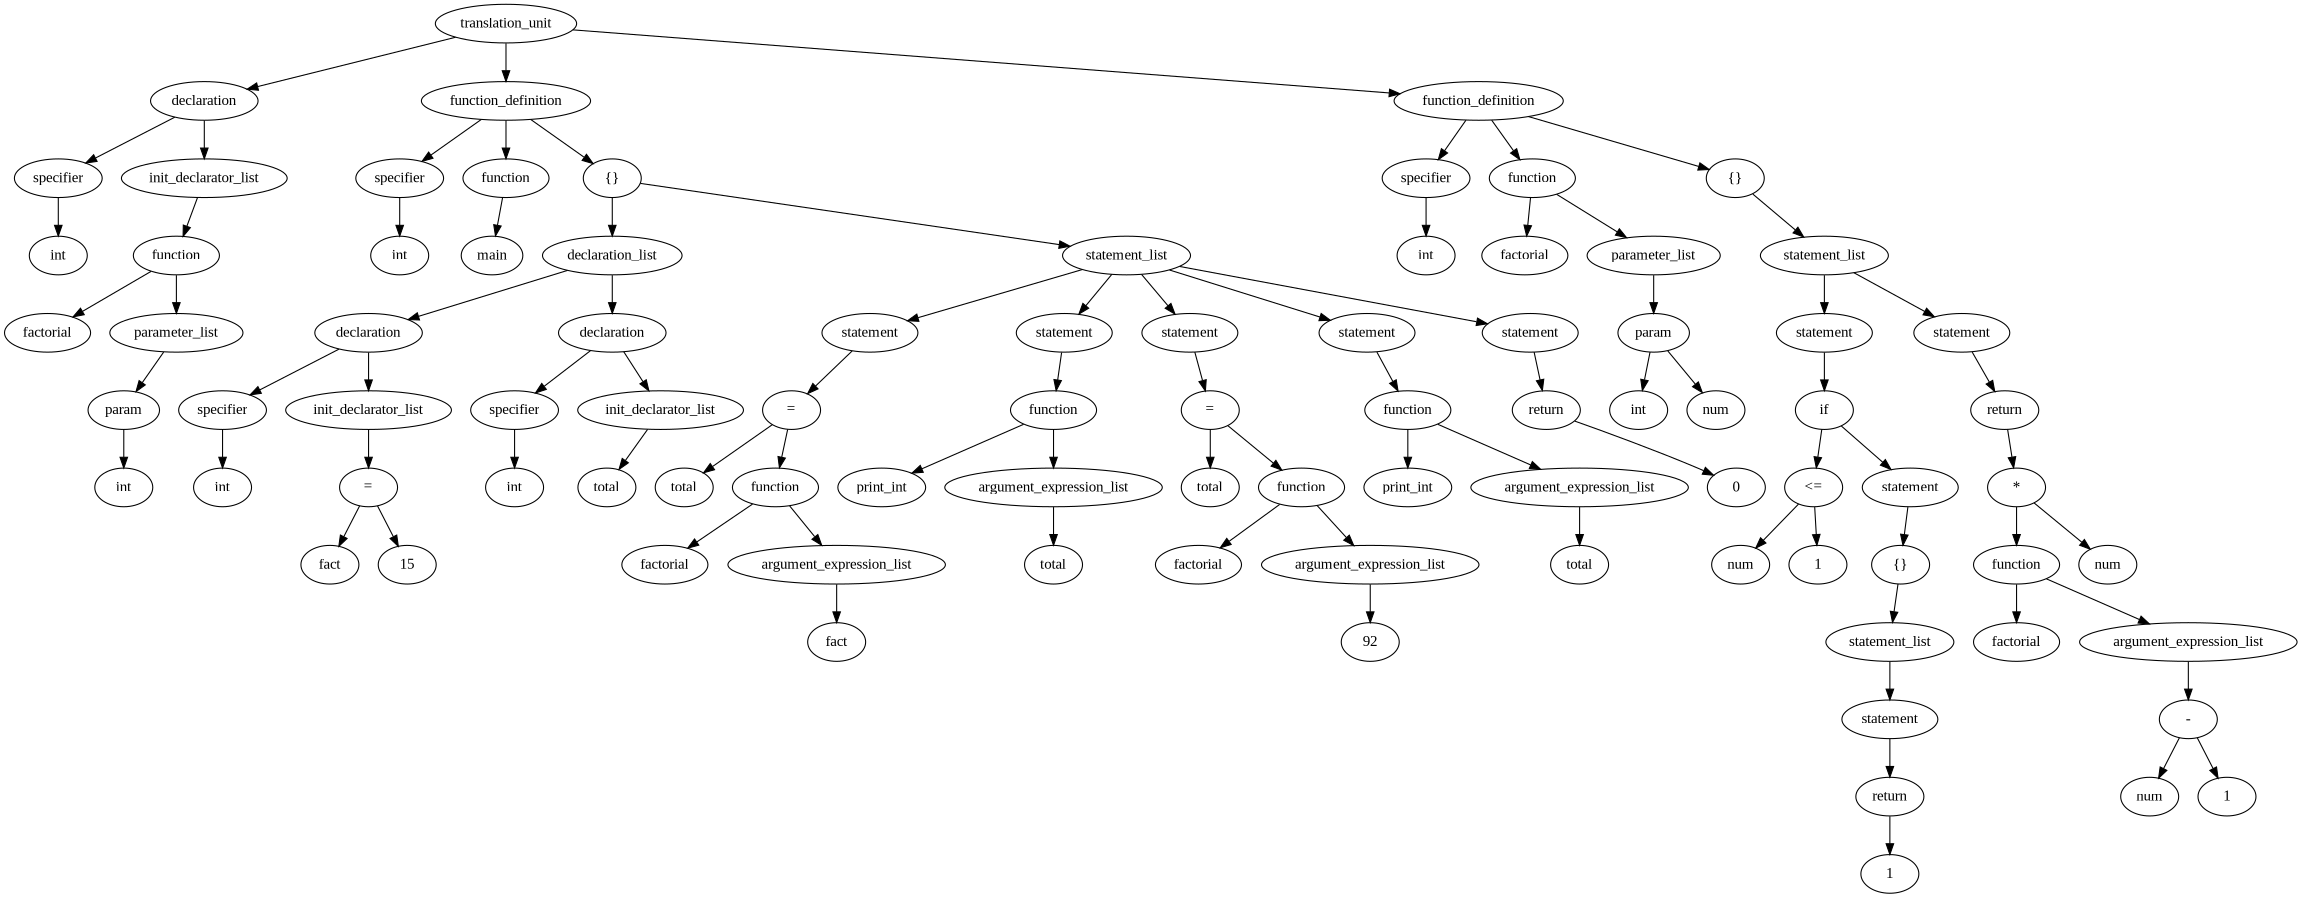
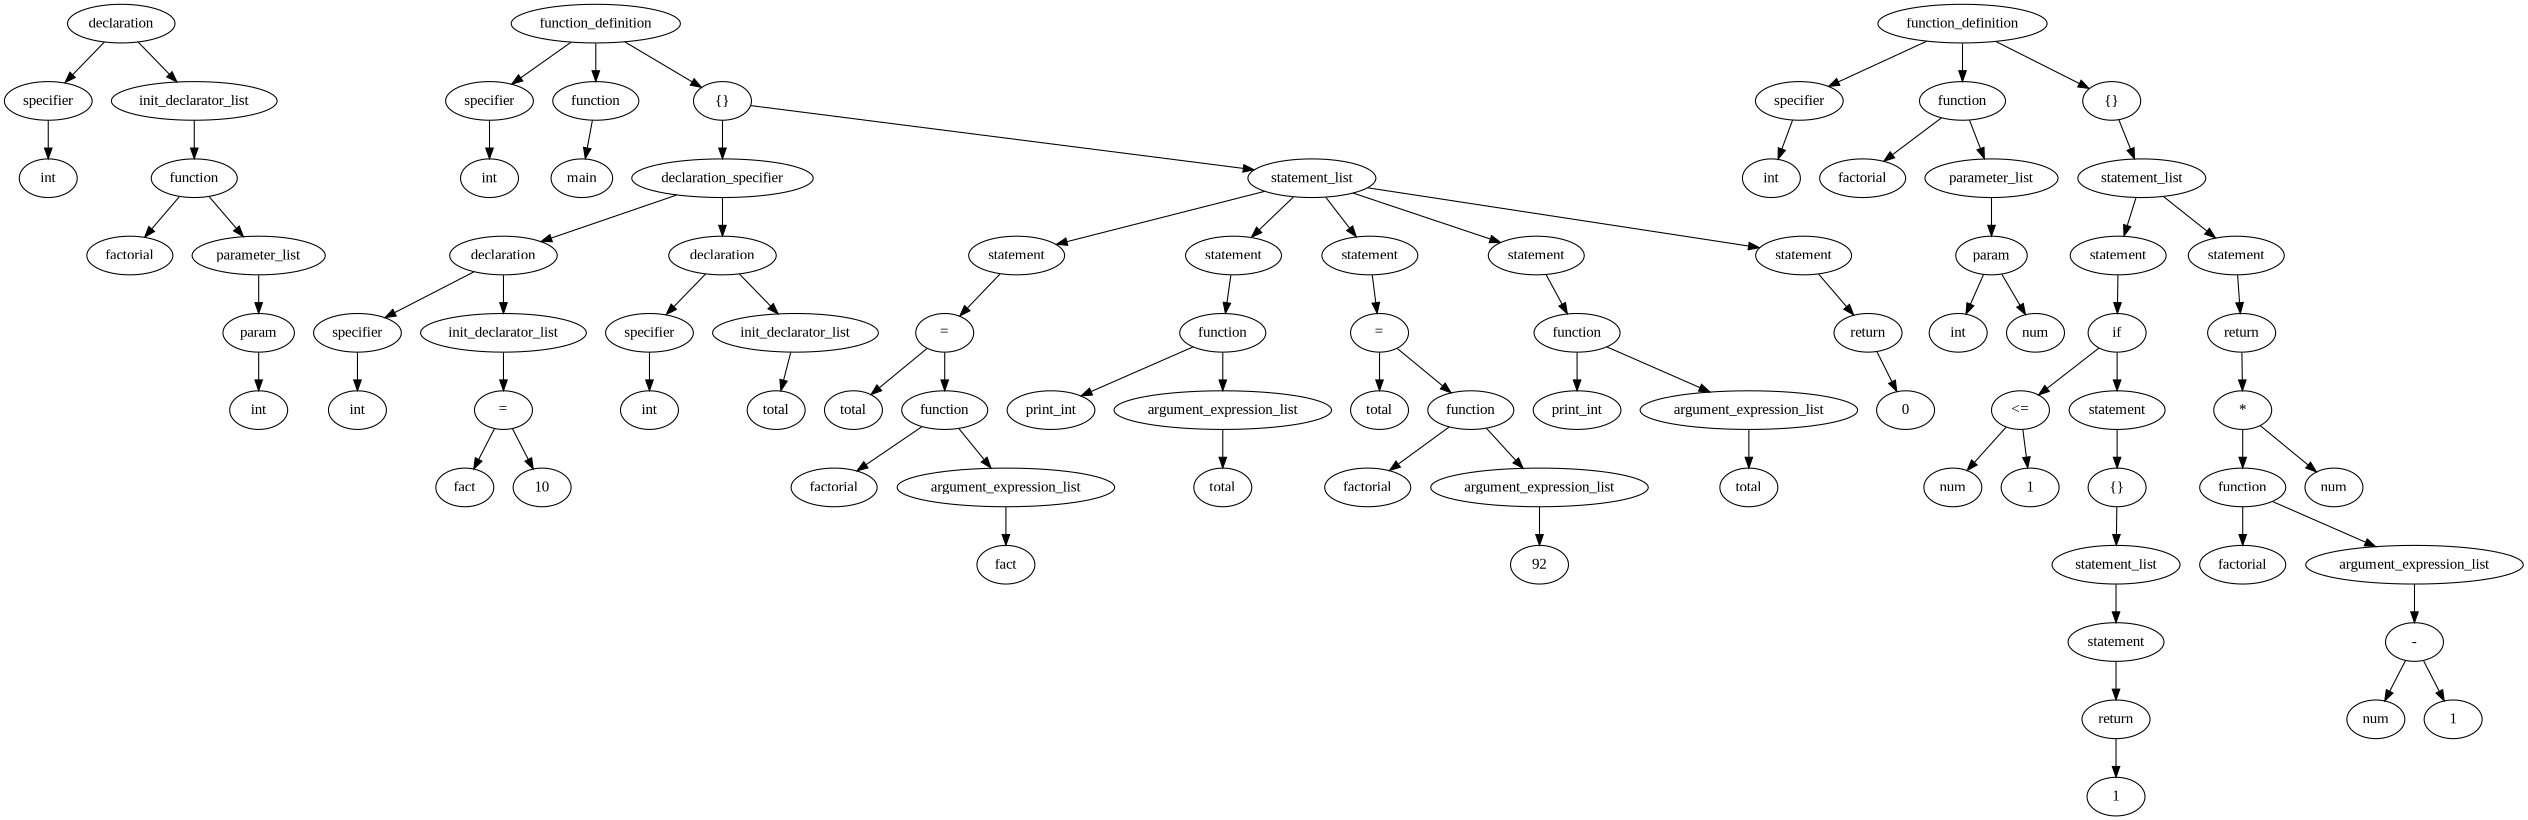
(506, 24) -> none
(612, 256) -> (722, 178)
(407, 565) -> (542, 487)
